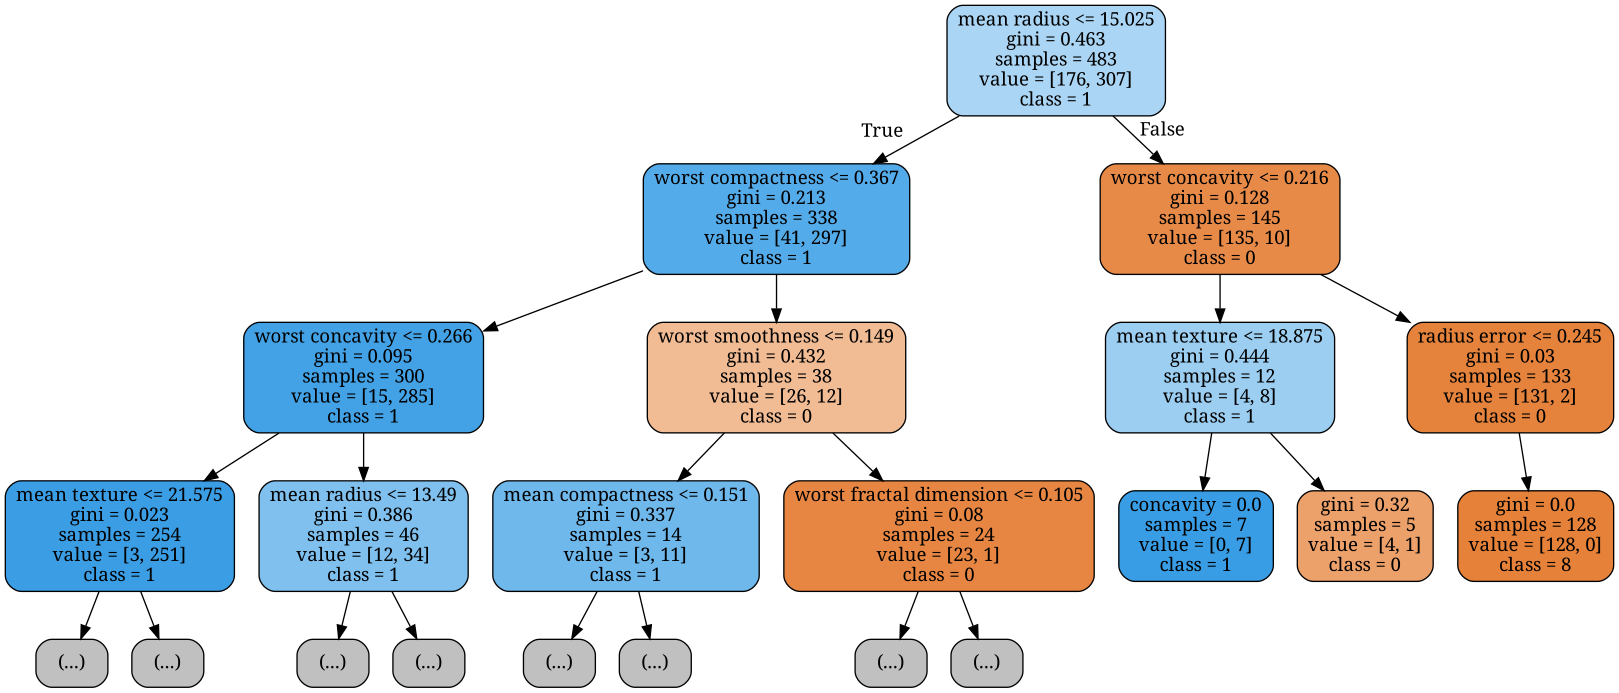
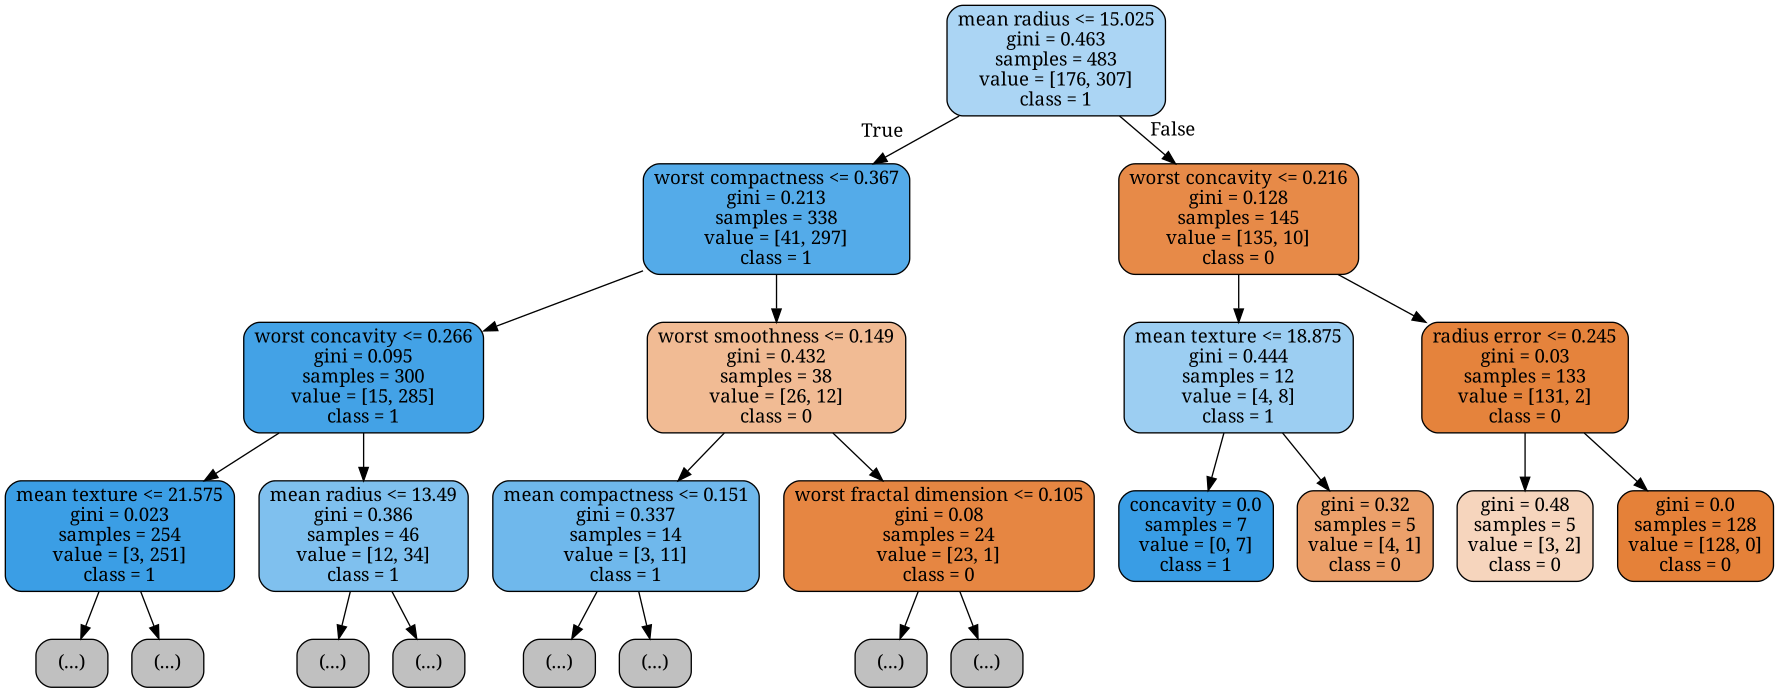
none -> (1525, 536)
(1536, 536) -> (1696, 536)
